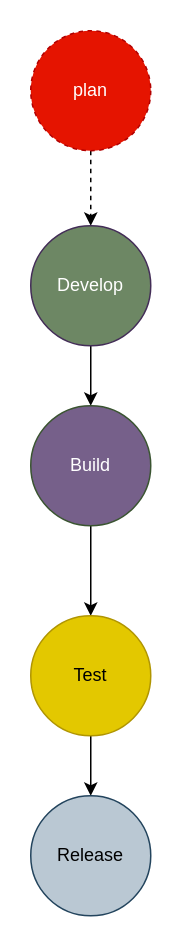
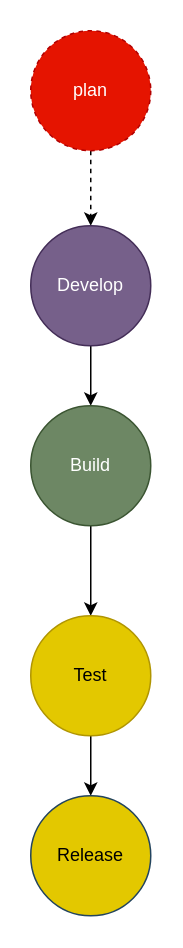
(91, 286) -> (91, 286)
(91, 466) -> (91, 466)
(91, 856) -> (91, 856)
